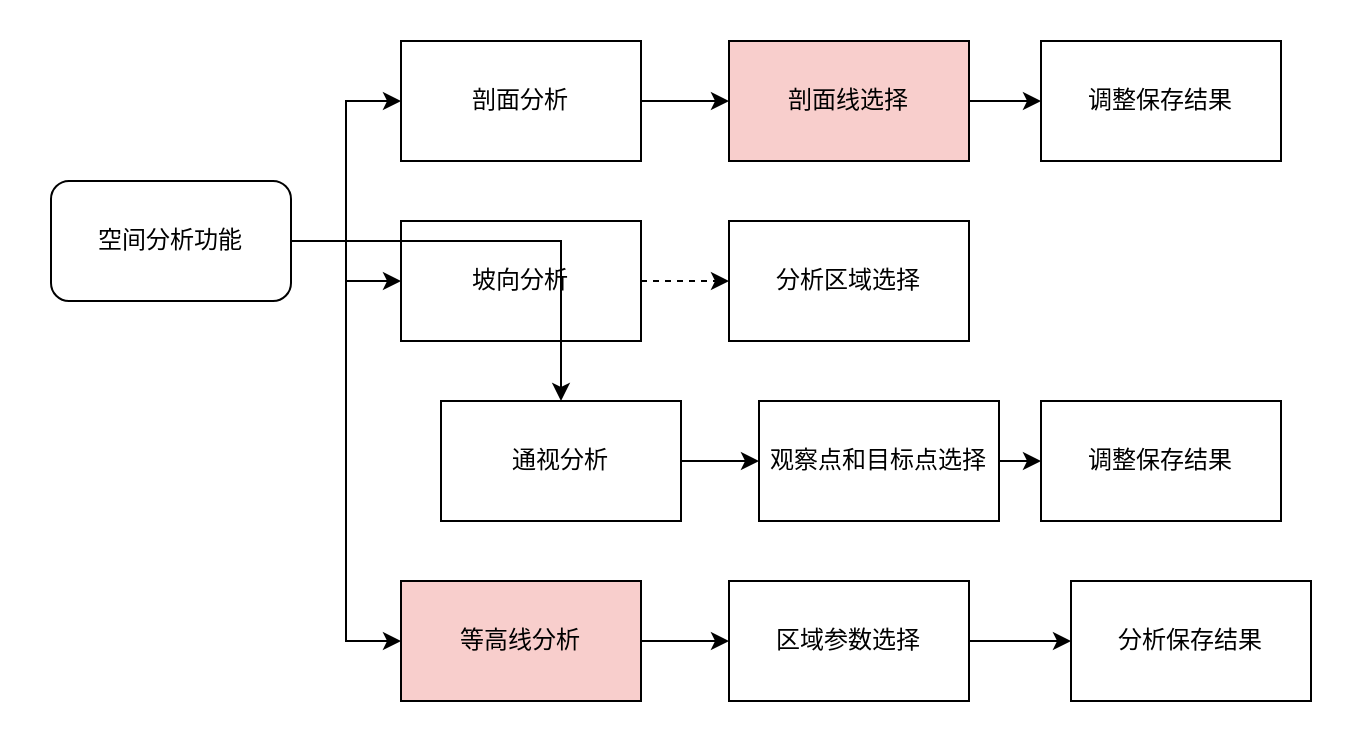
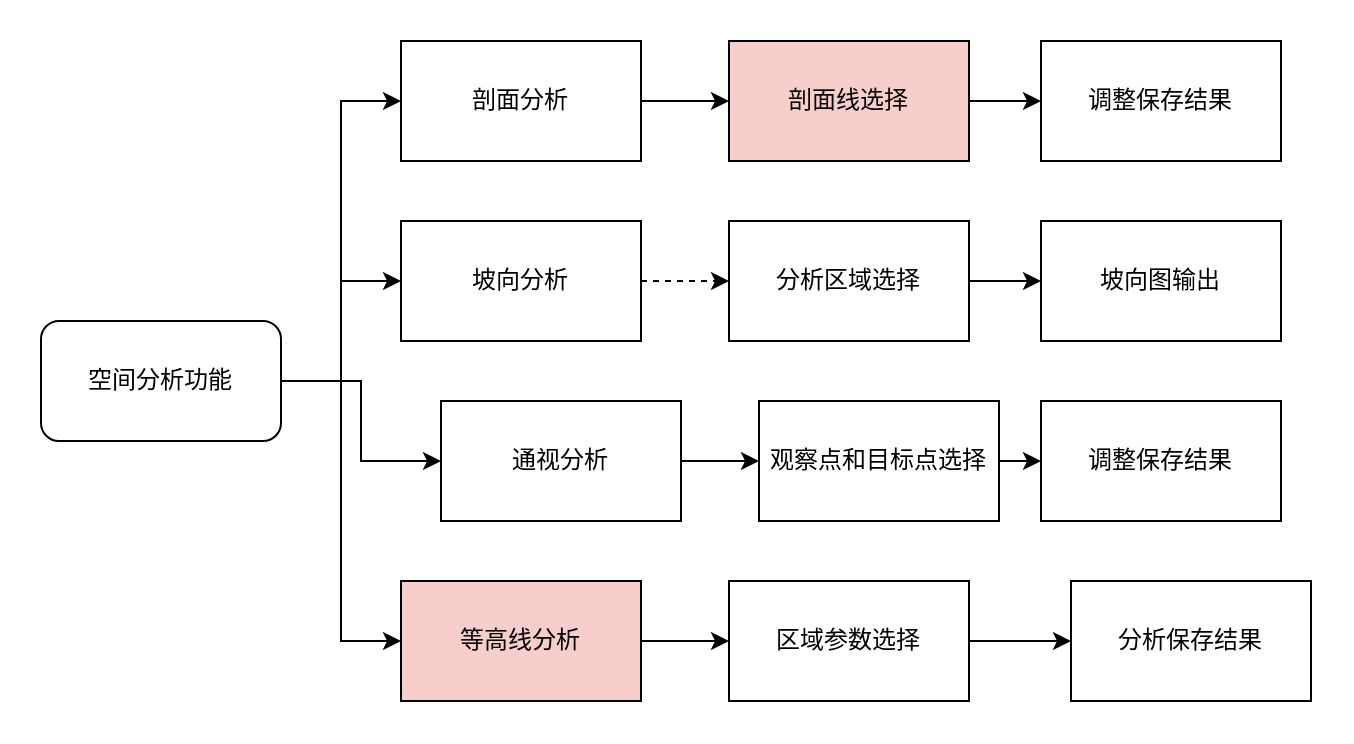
(171, 241) -> (161, 381)
none -> (1006, 281)
none -> (1161, 281)
